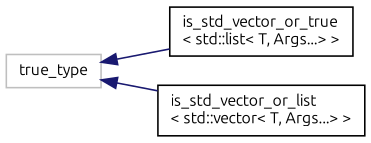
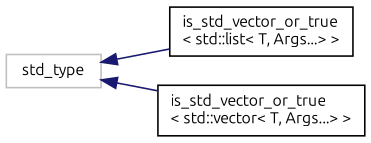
(54, 71) -> (54, 71)
(261, 111) -> (261, 111)
